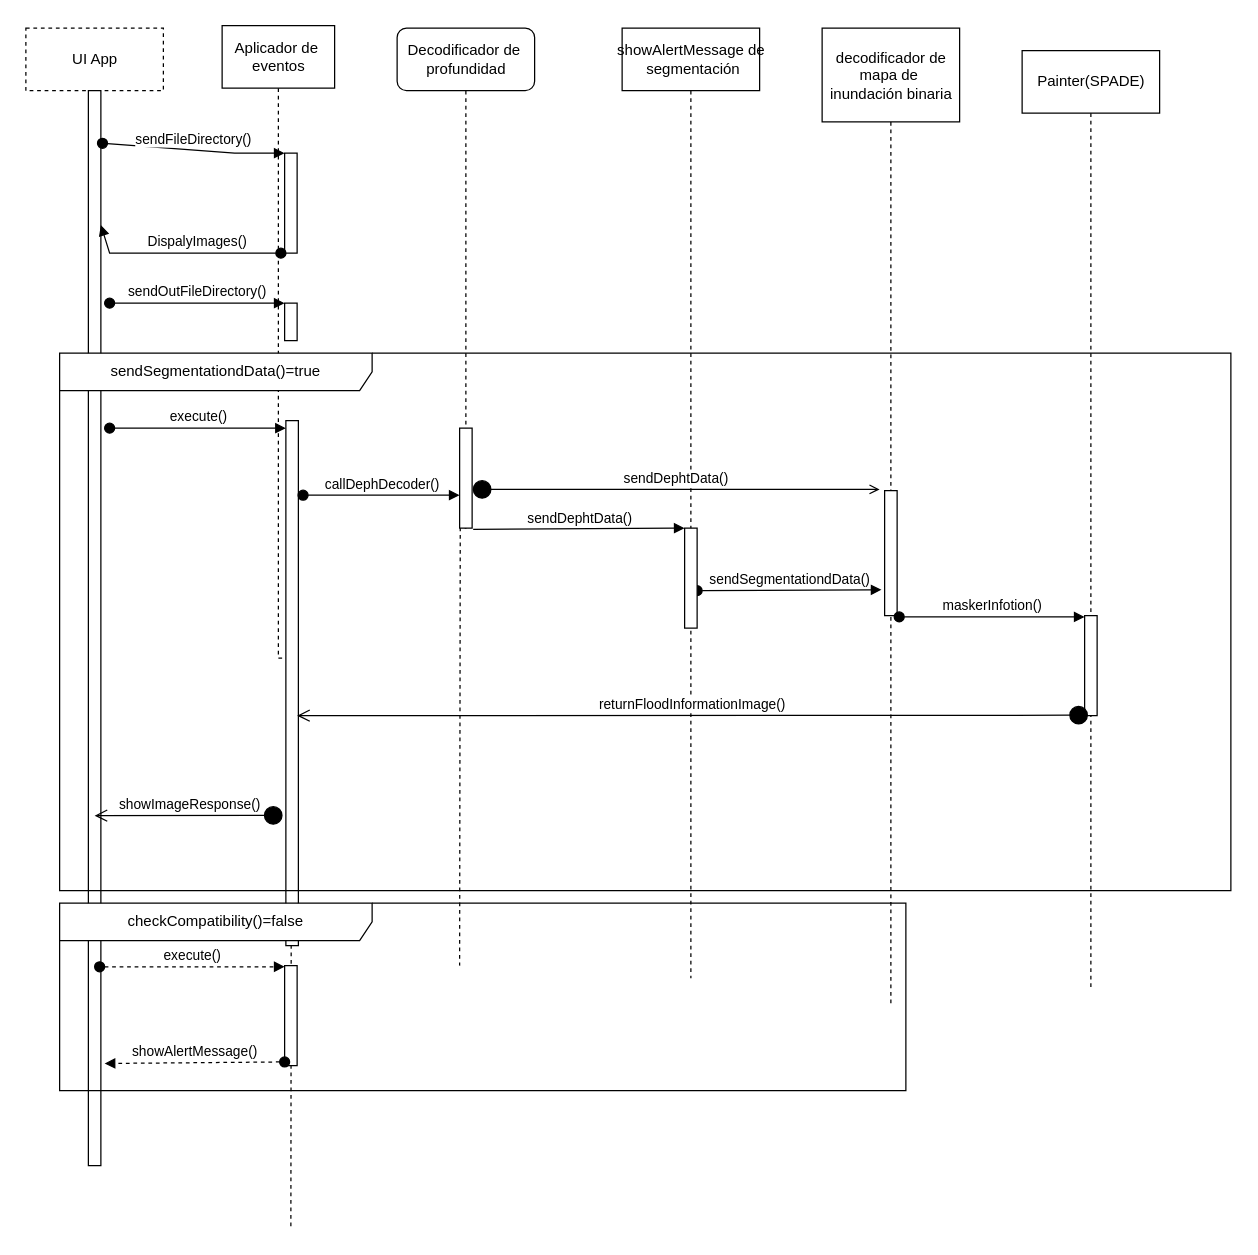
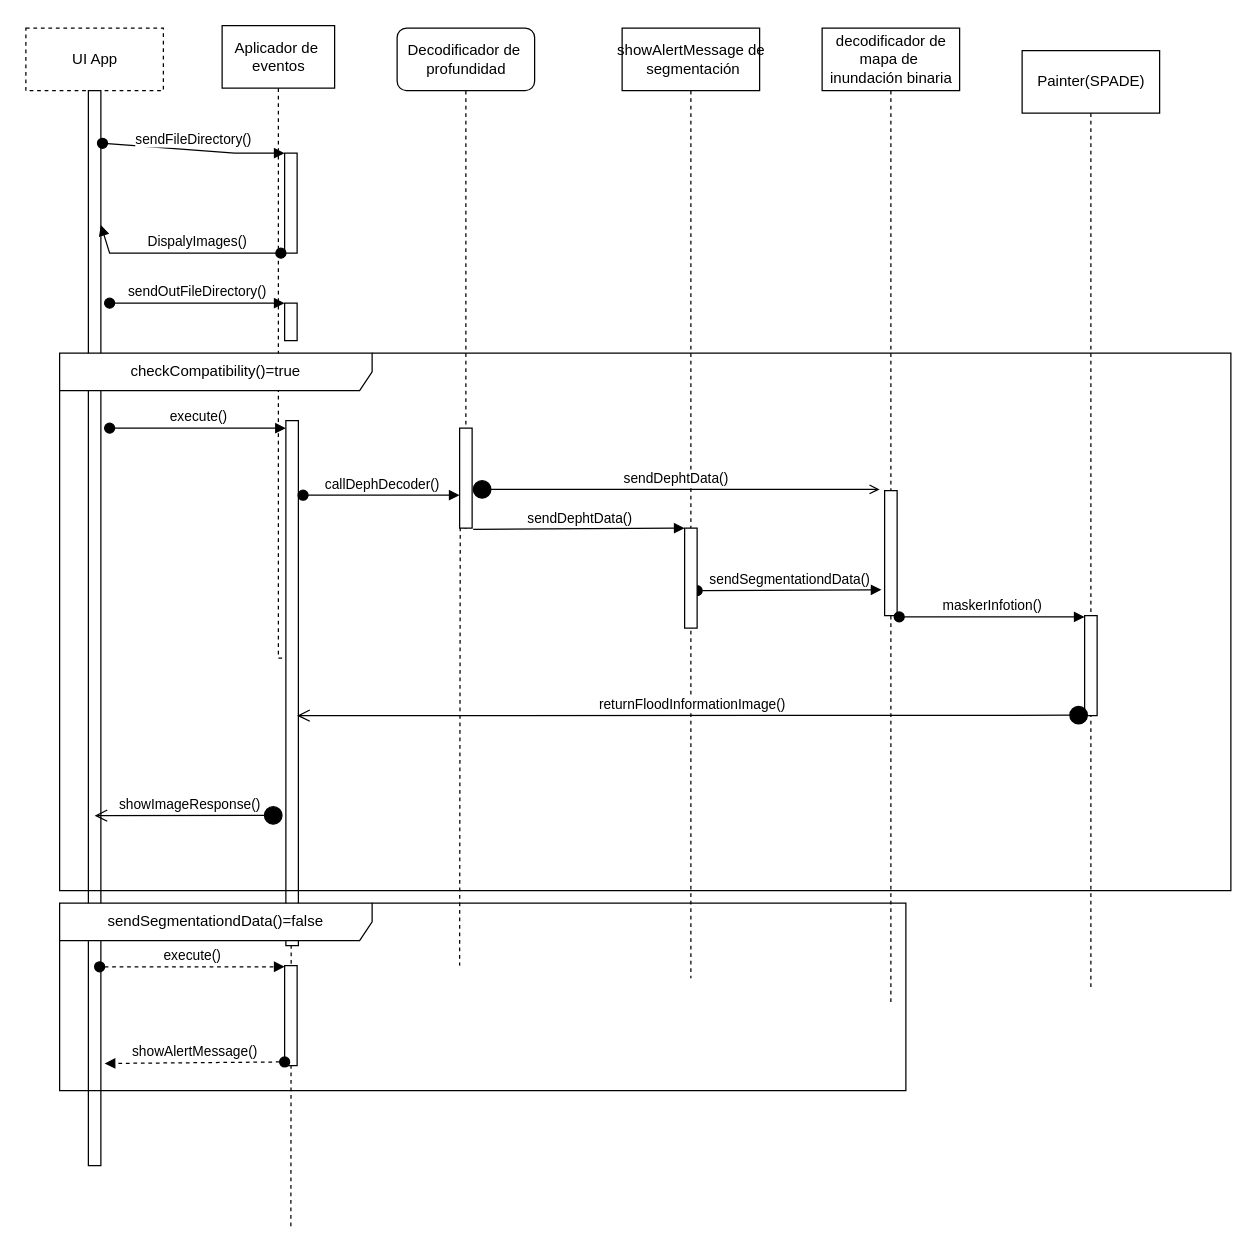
(891, 75) -> (891, 59)
(216, 372) -> (216, 372)
(216, 922) -> (216, 922)
